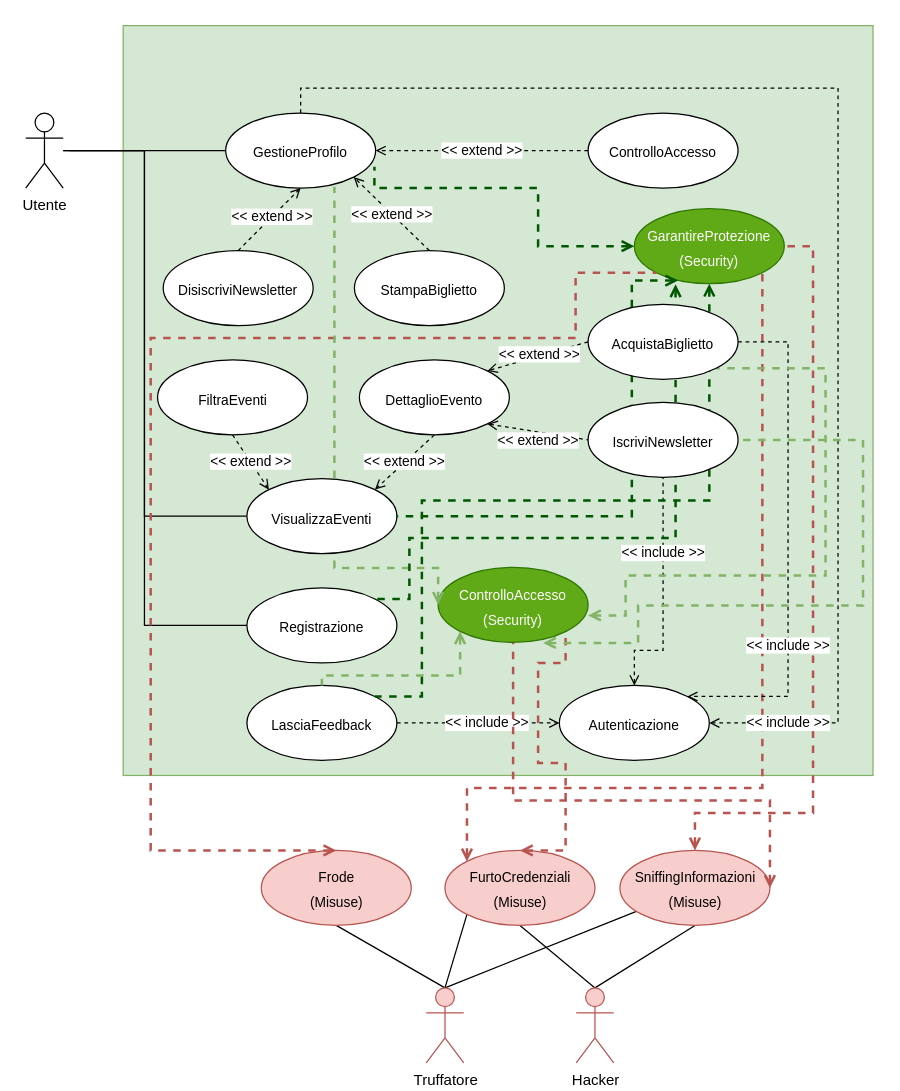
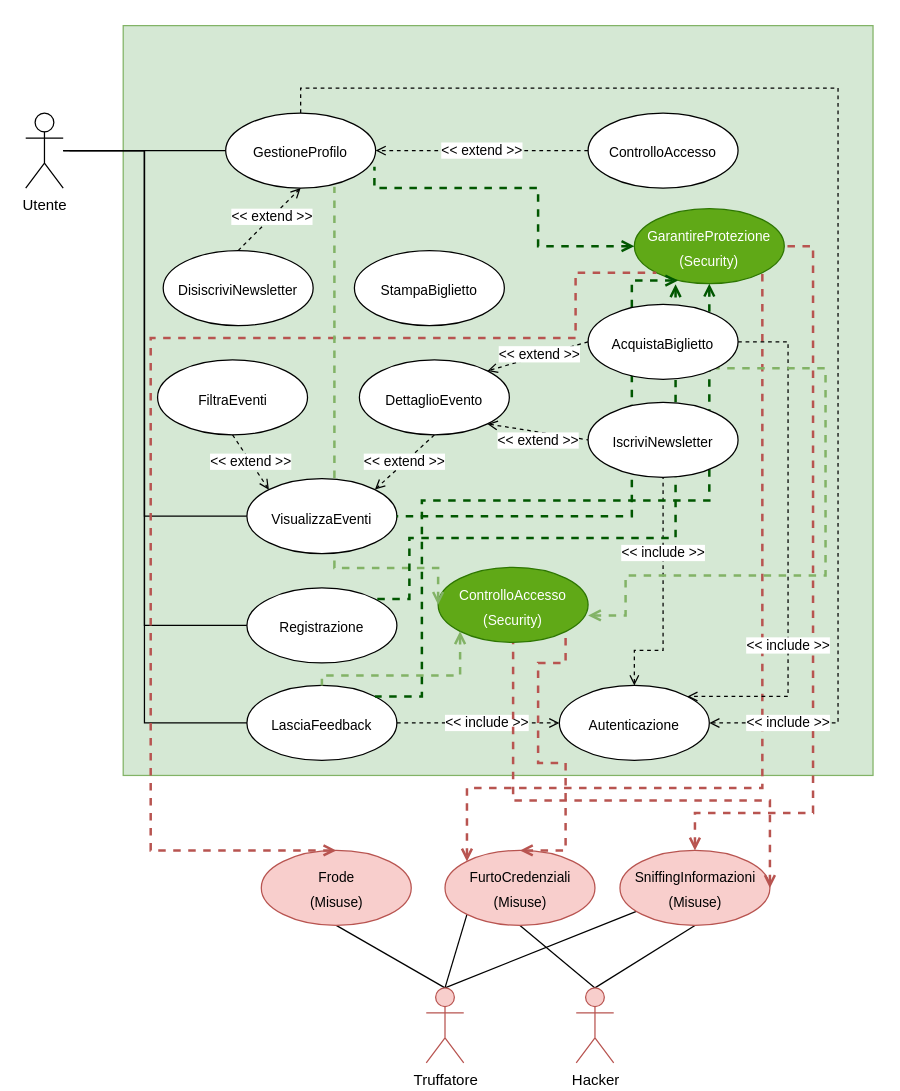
(393, 215) -> none
(649, 606) -> none
none -> (147, 723)
